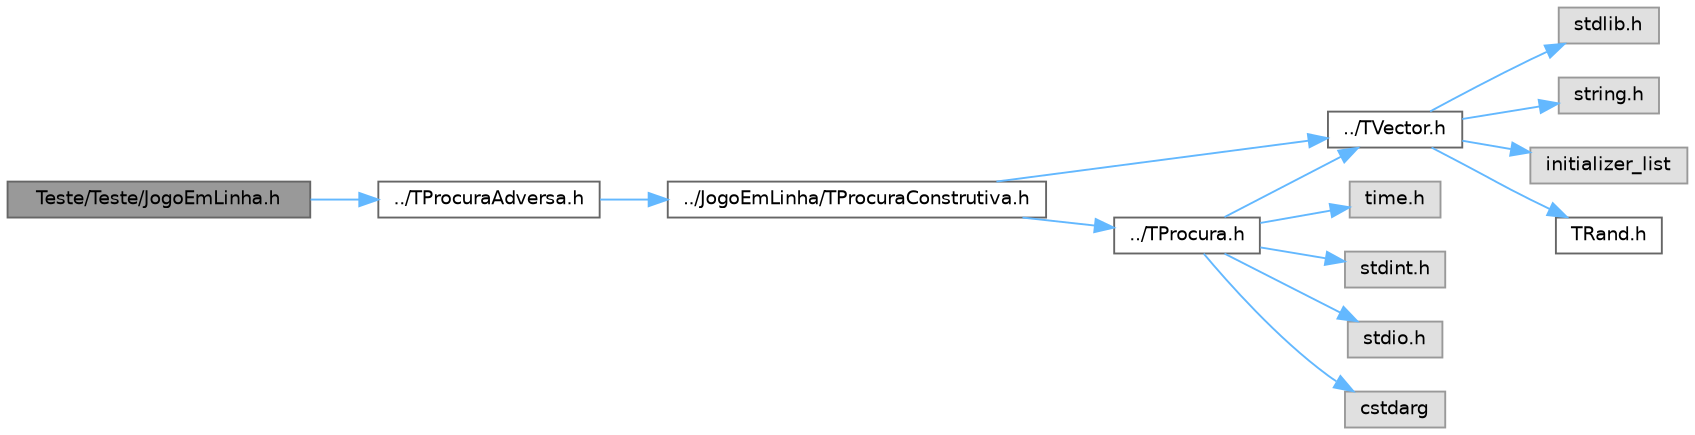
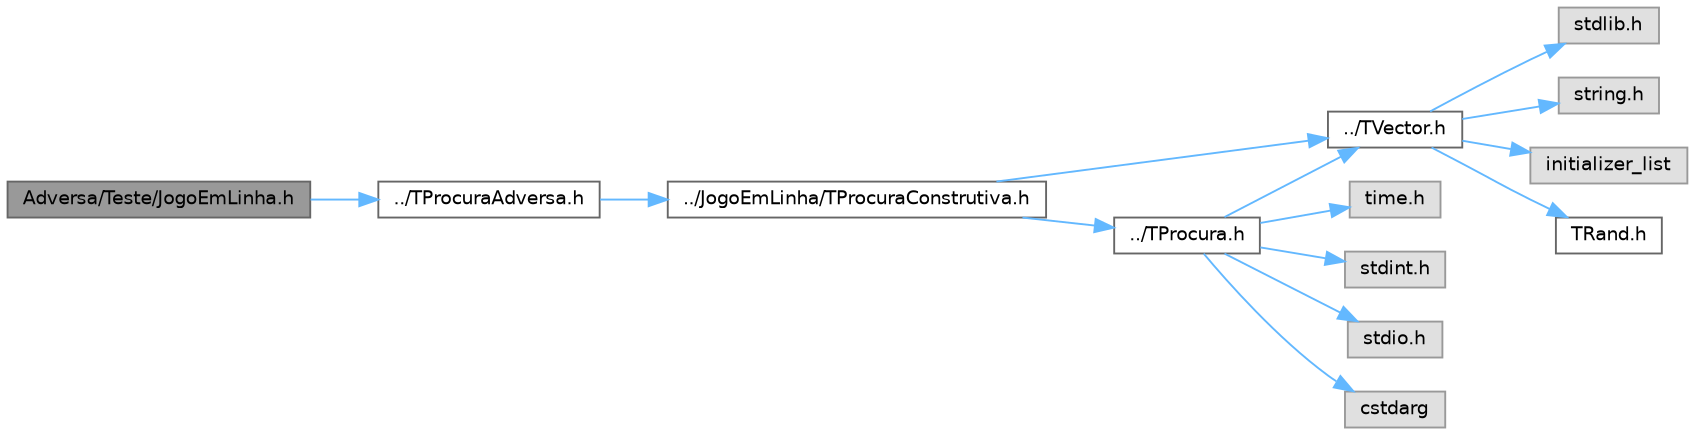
(159, 200) -> (159, 200)
